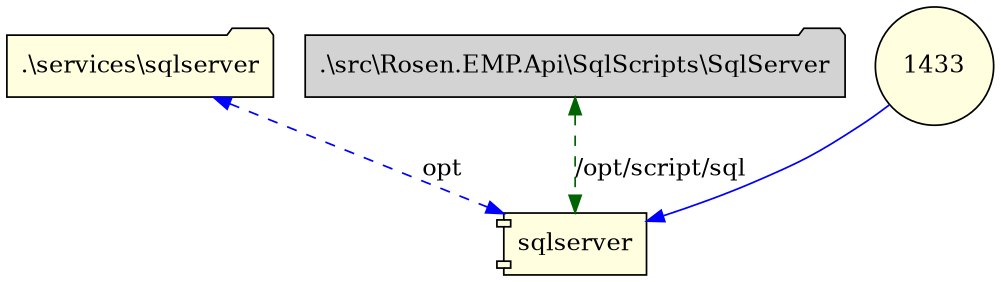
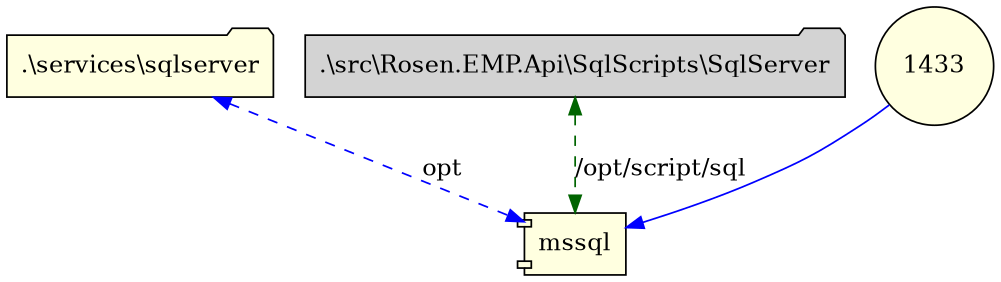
(575, 244) -> (575, 244)
